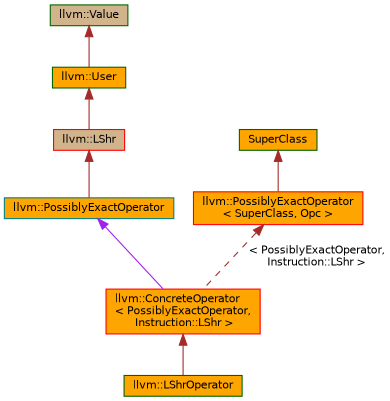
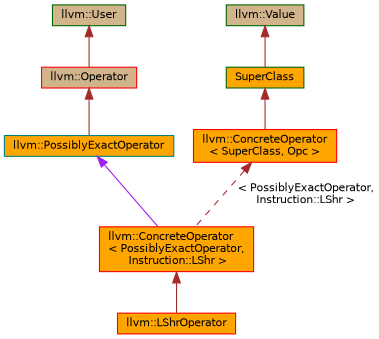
(89, 52) -> (265, 52)
(89, 78) -> (89, 15)
(89, 140) -> (89, 78)
(278, 208) -> (265, 146)
(183, 386) -> (177, 324)
